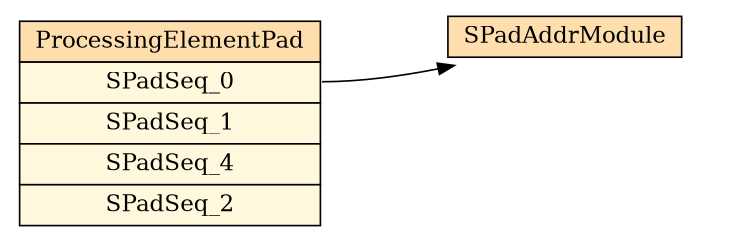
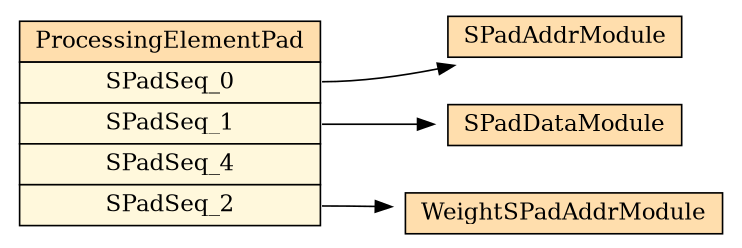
none -> (564, 124)
none -> (564, 213)
